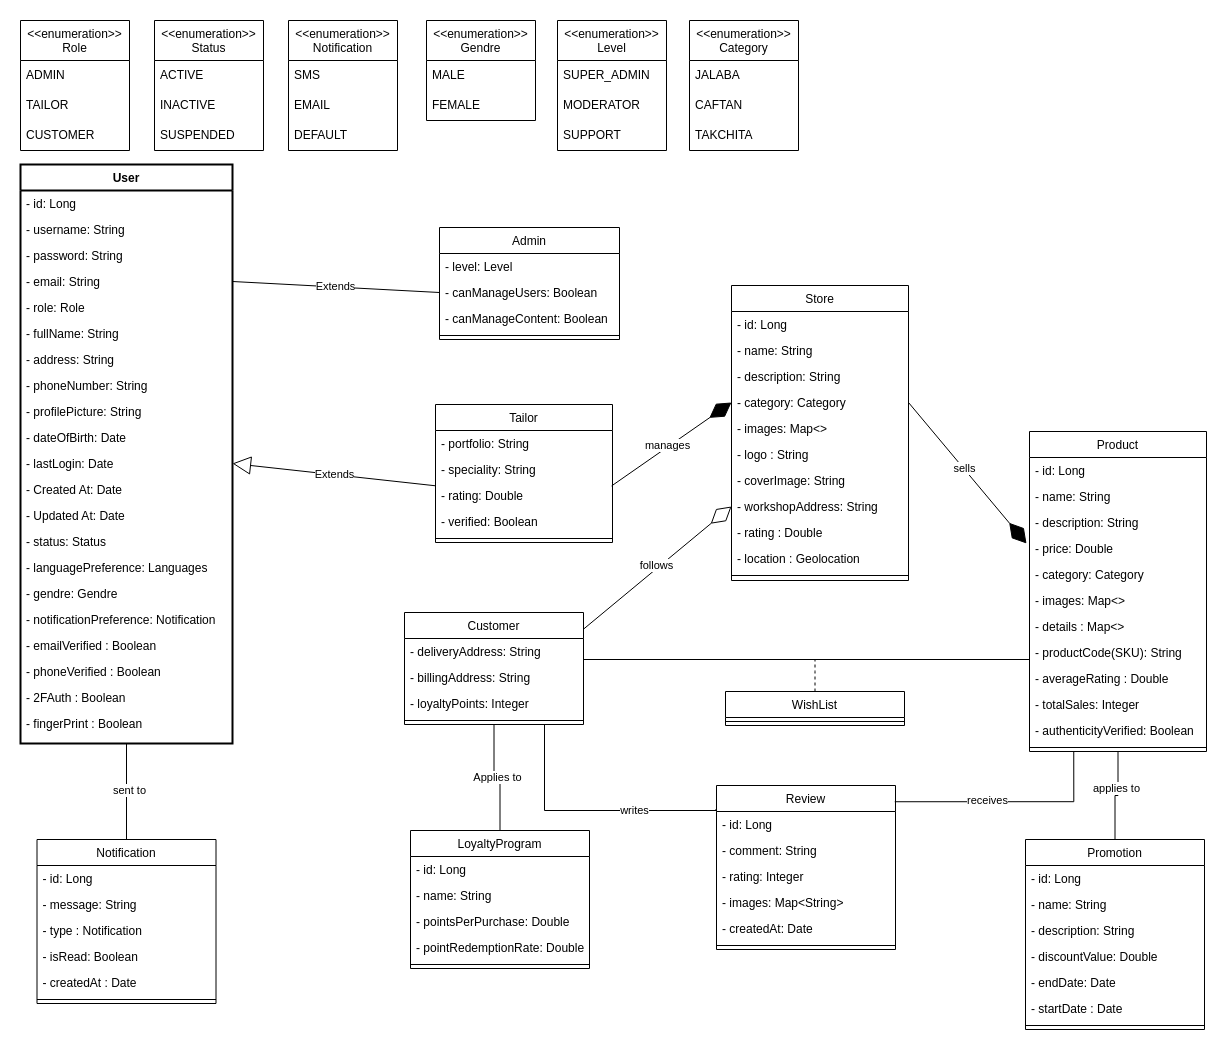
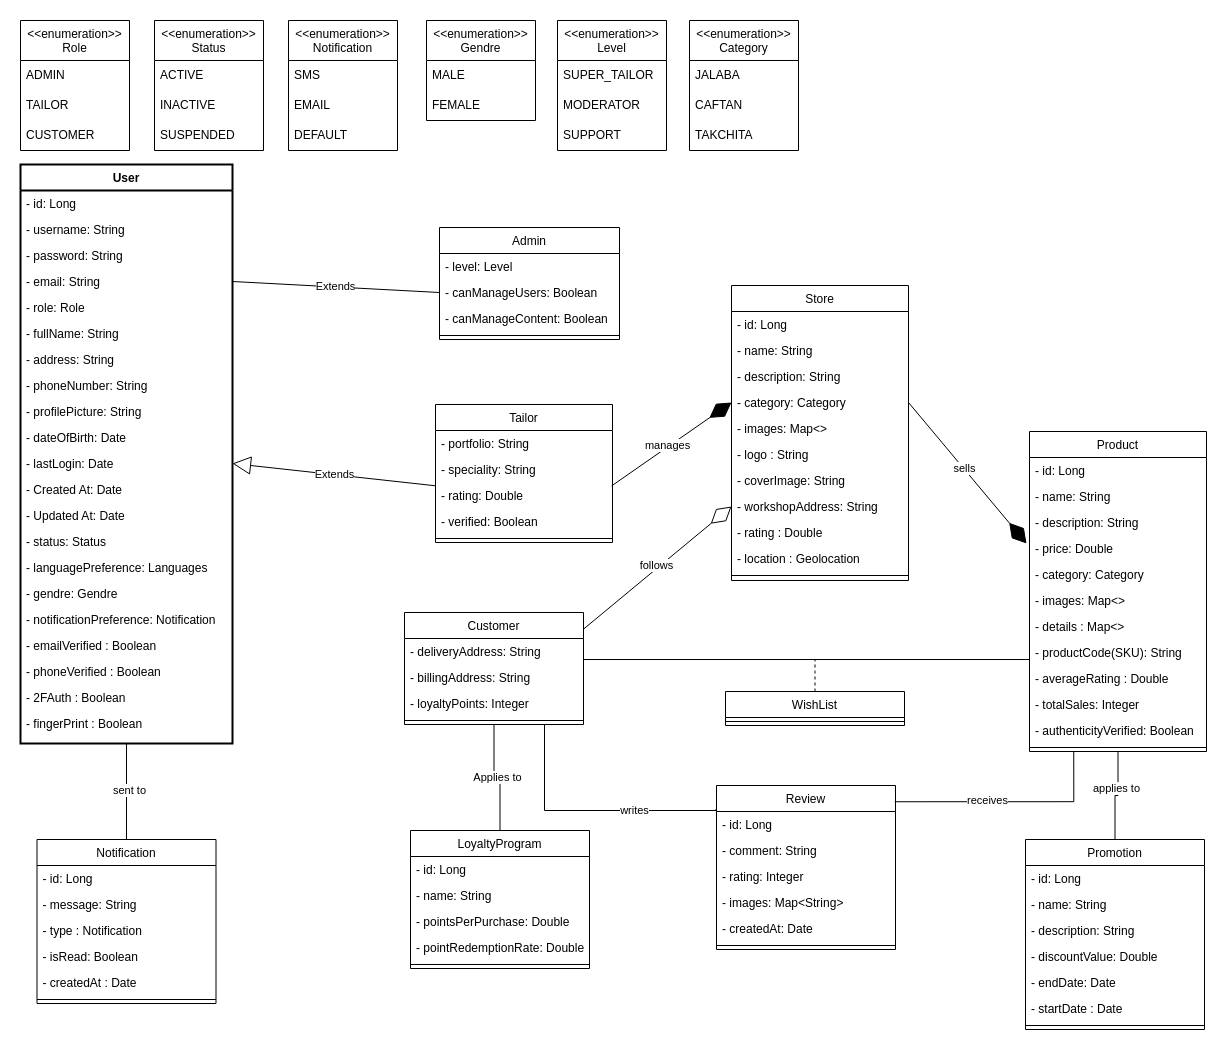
(600, 76) -> (604, 76)
